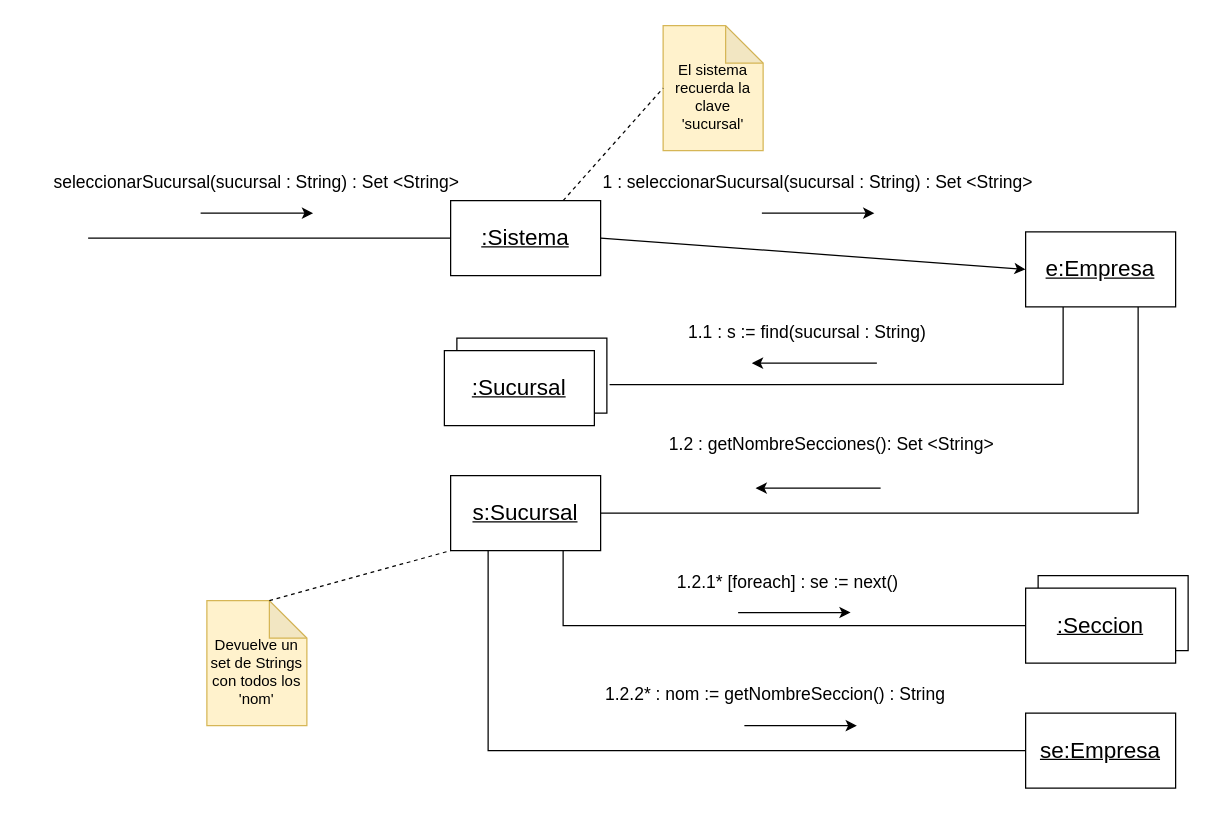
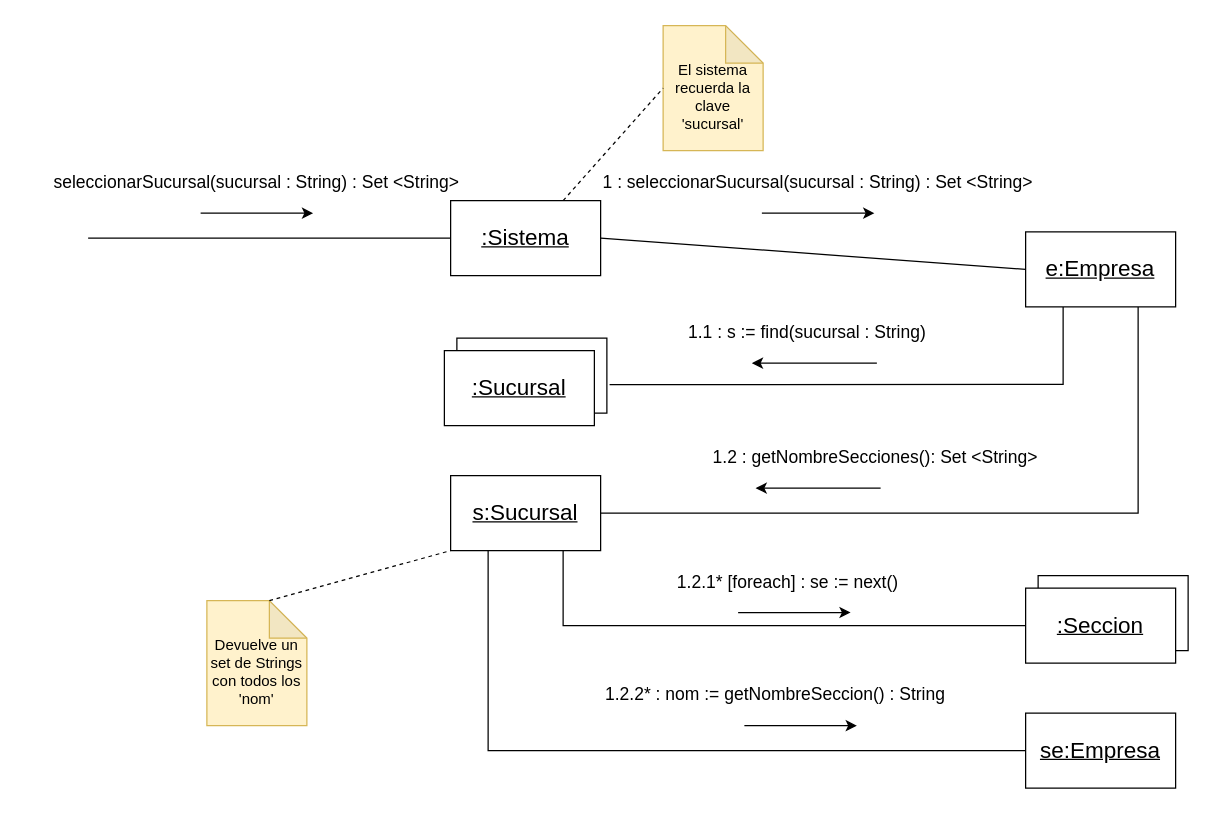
(1016, 269) -> (1019, 269)
(832, 444) -> (876, 457)
